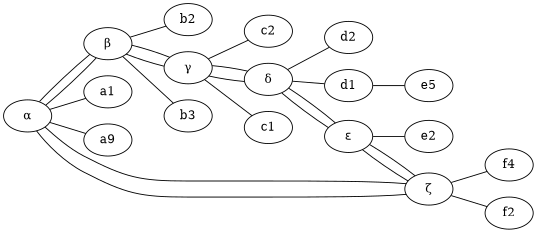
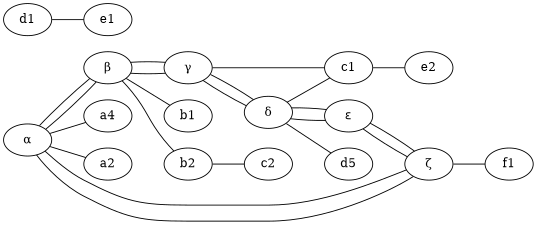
(349, 37) -> (349, 164)
(228, 49) -> (228, 164)
(308, 82) -> (308, 90)
(429, 86) -> (108, 20)
(108, 92) -> (108, 116)
(188, 116) -> (188, 116)
(389, 136) -> (389, 68)
(108, 140) -> (108, 164)
(509, 165) -> (509, 164)
(509, 213) -> none
